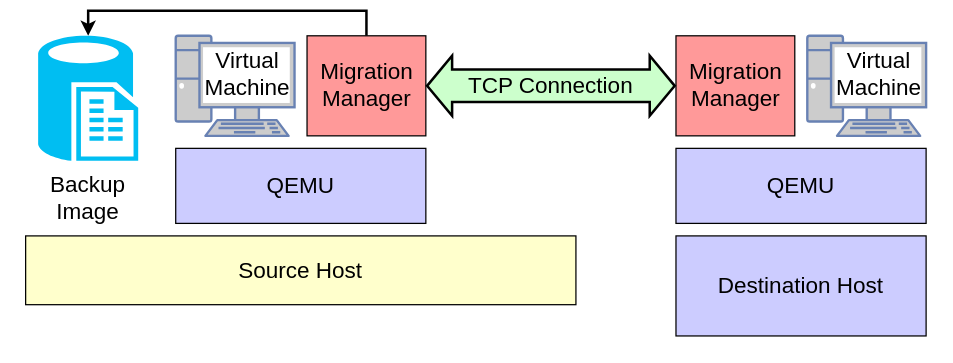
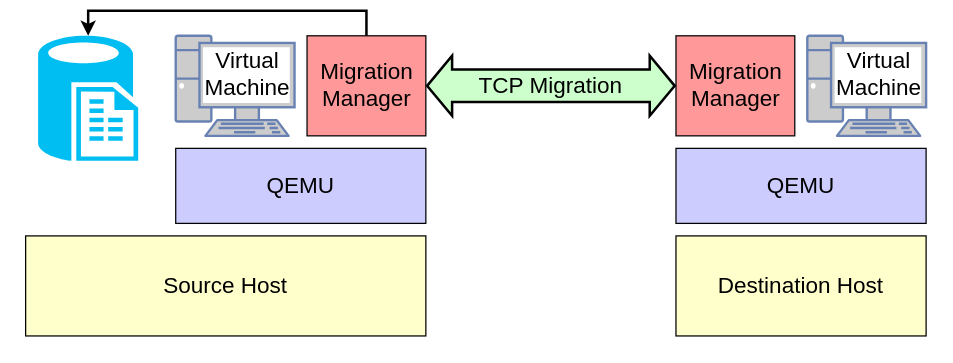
(551, 86) -> (551, 86)
(88, 198) -> none
(301, 270) -> (226, 286)
(801, 286) -> (801, 286)
